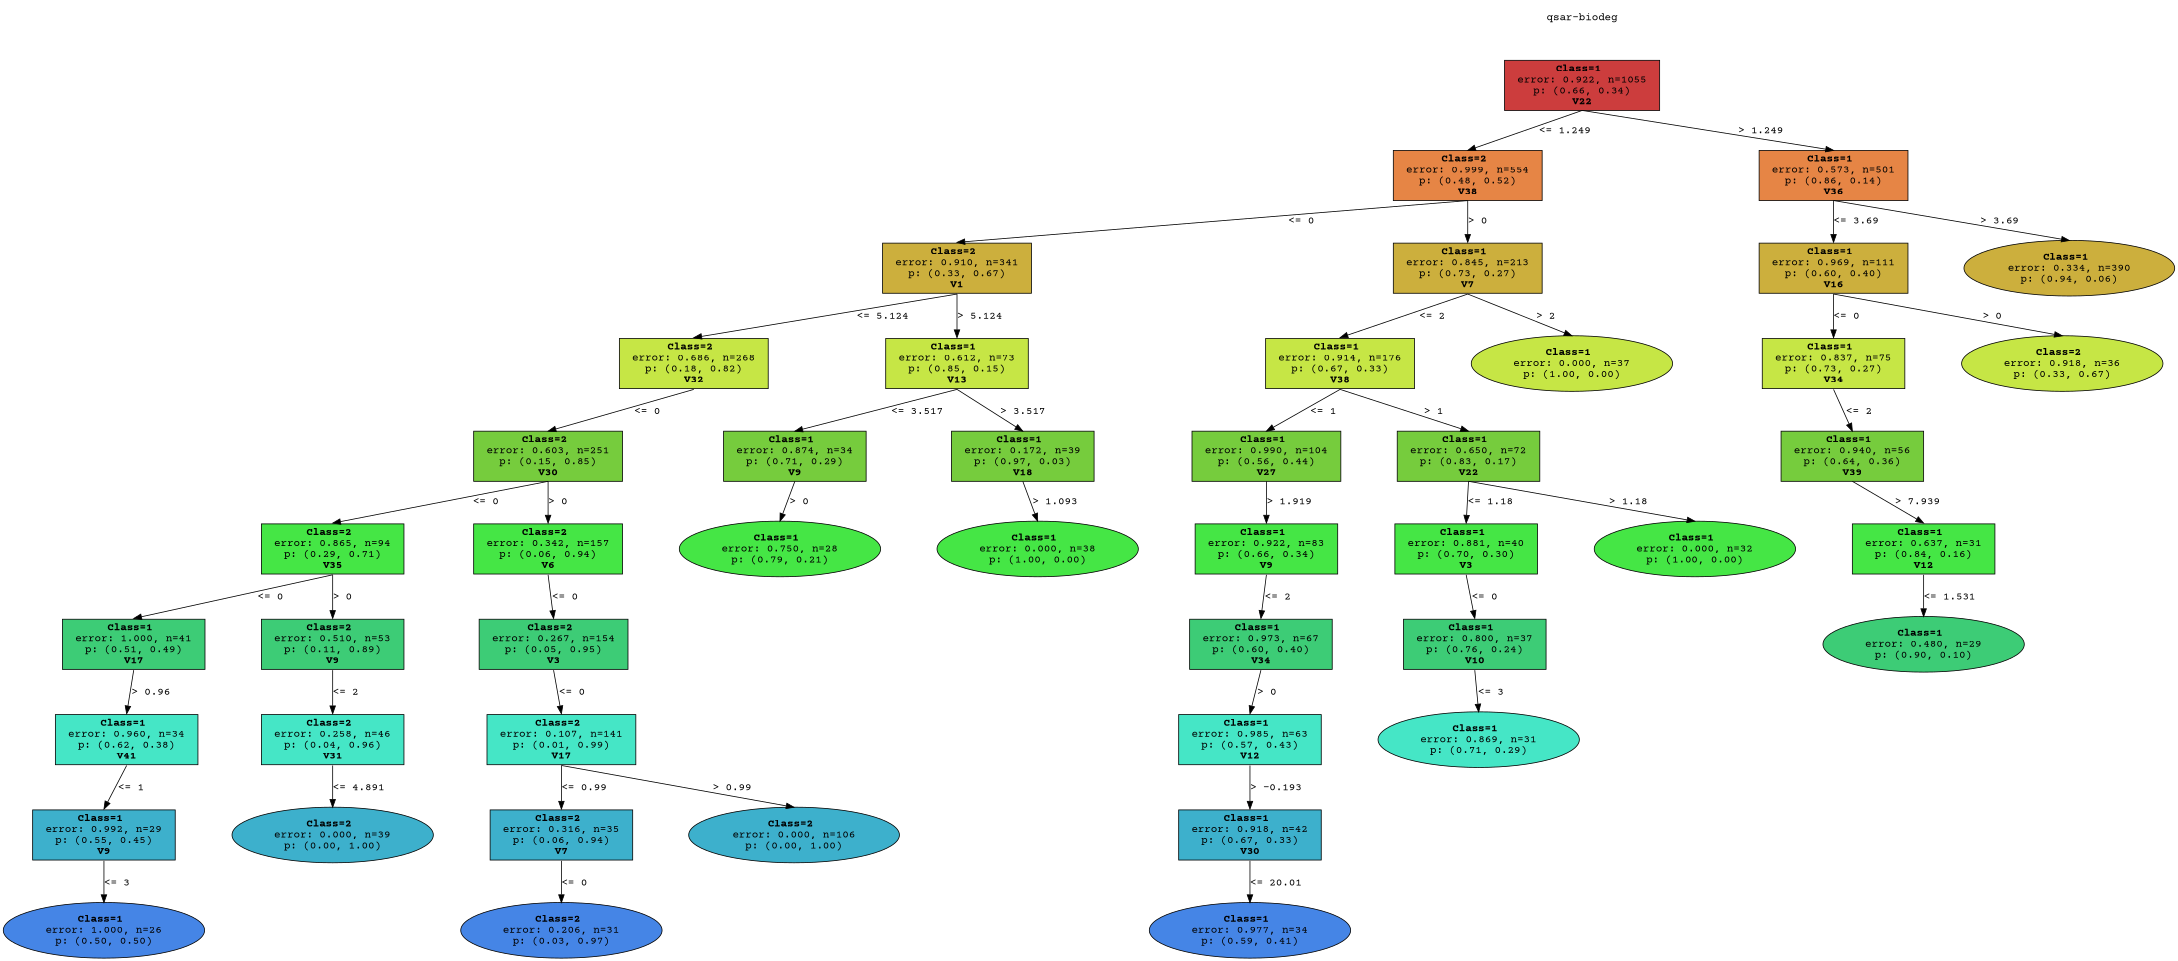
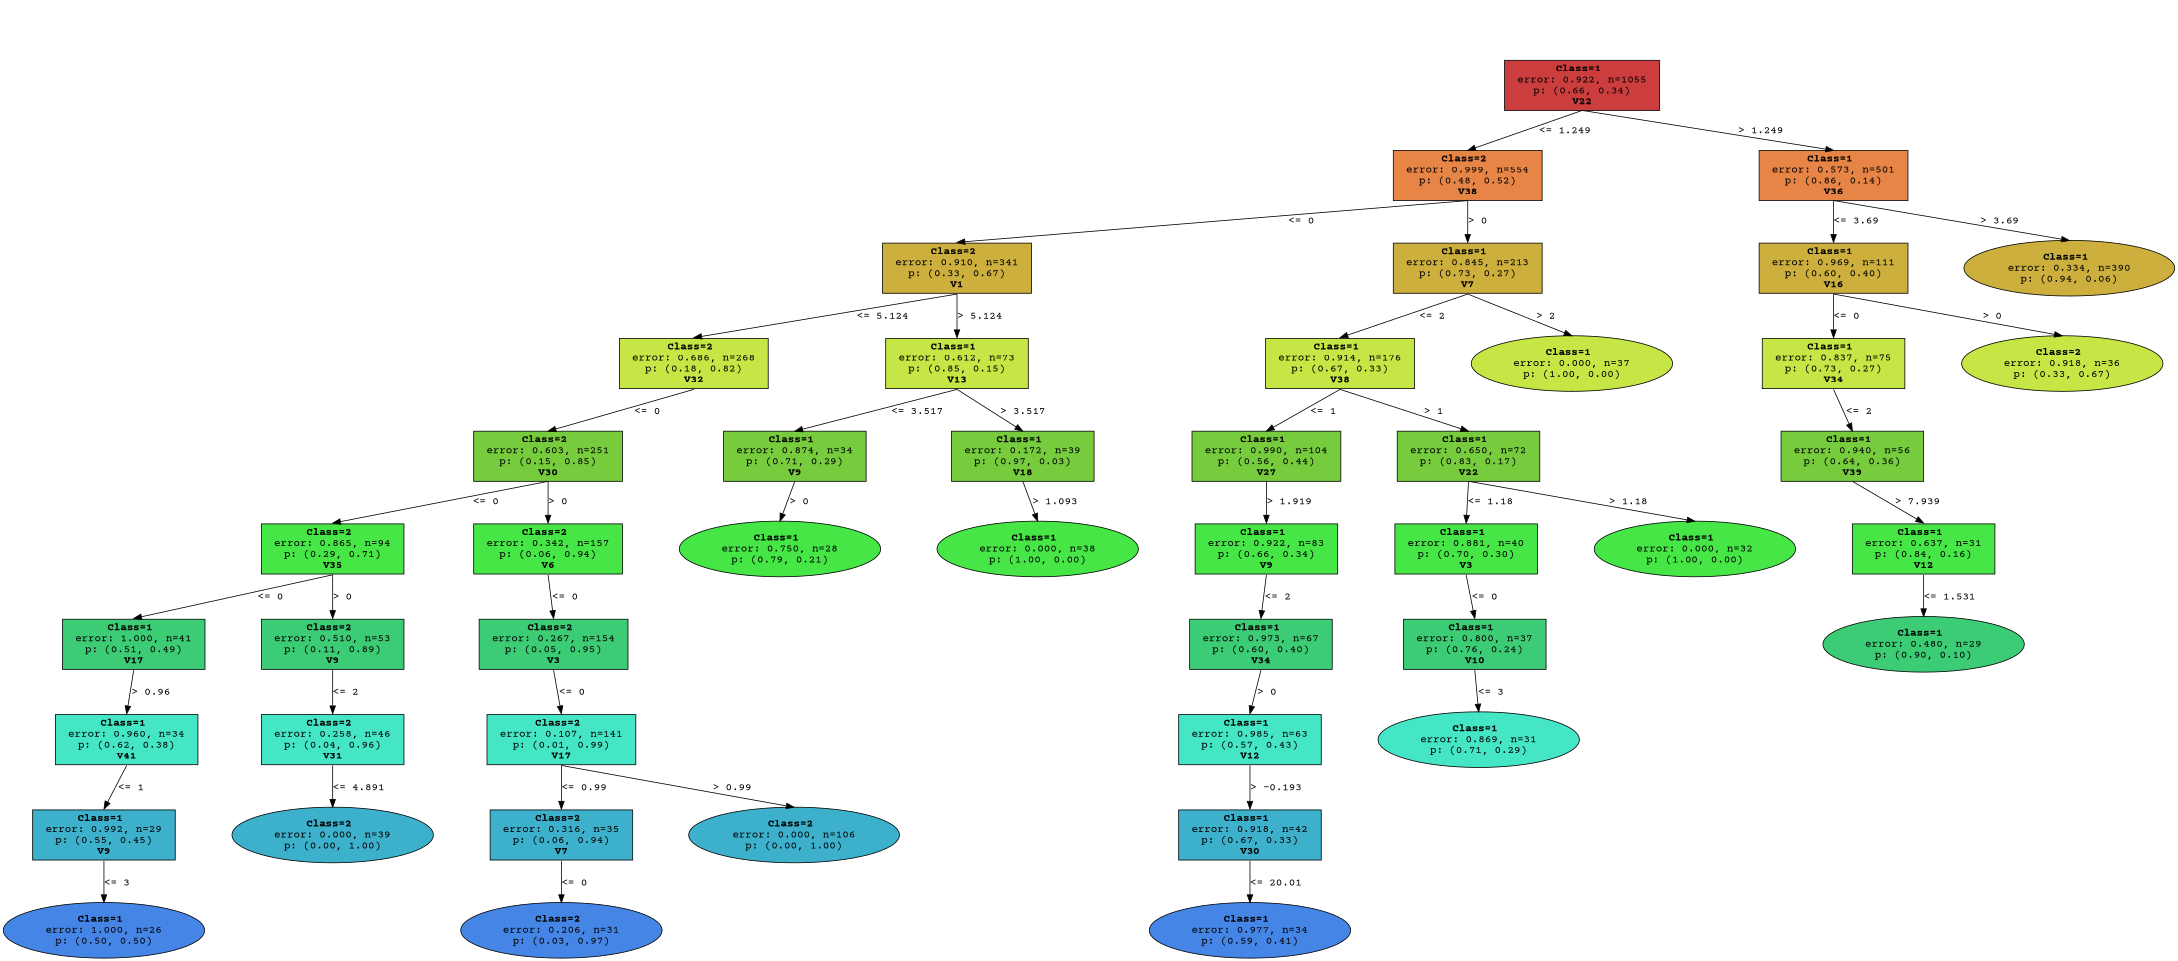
(1582, 17) -> none
